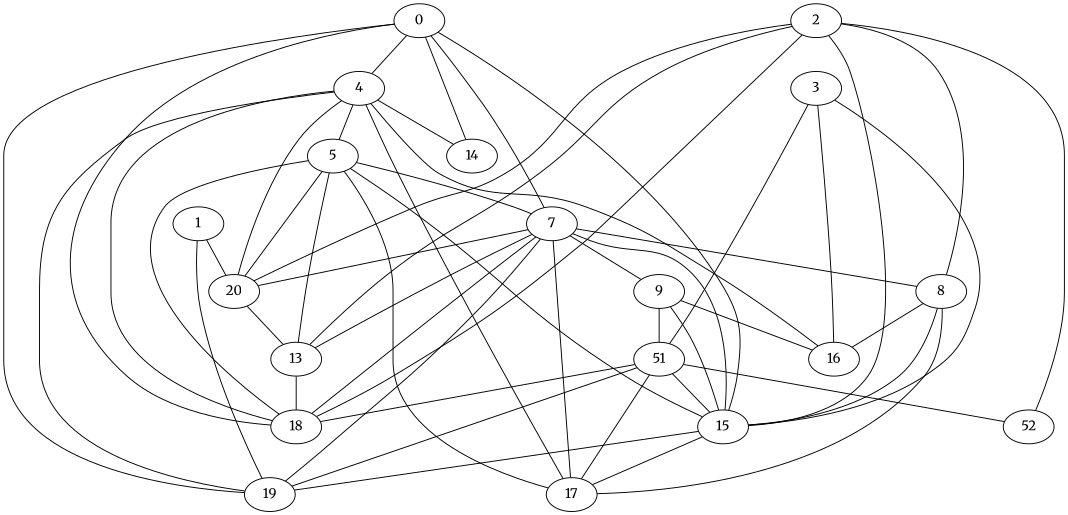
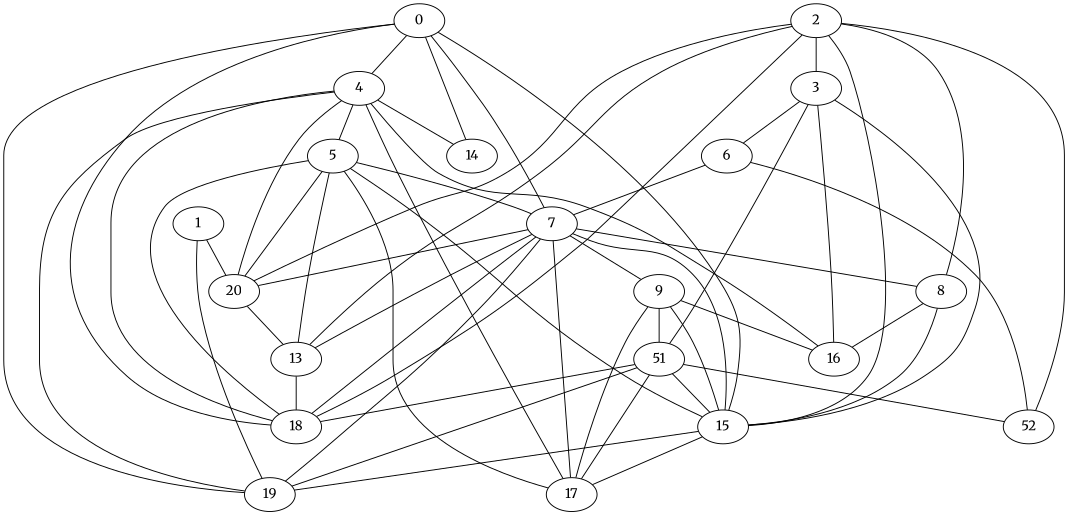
none -> (816, 55)
none -> (727, 156)
(807, 455) -> (605, 389)
